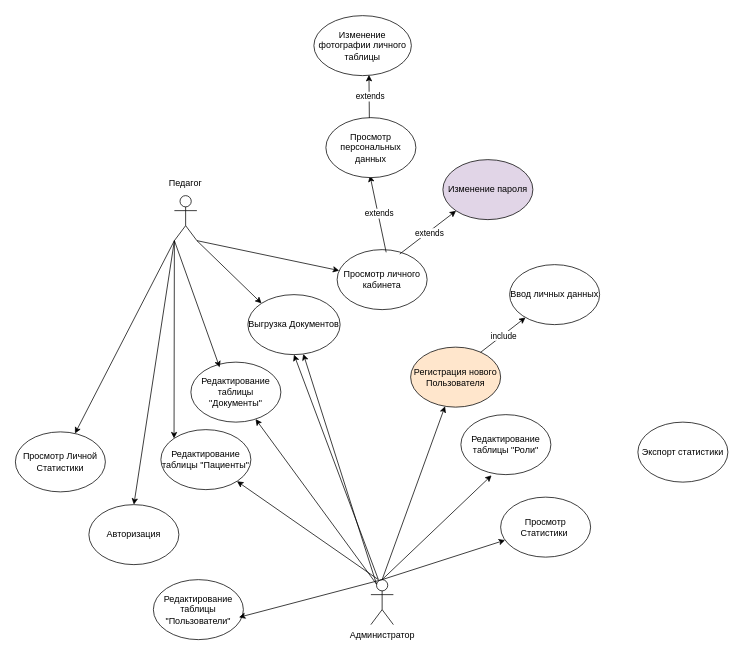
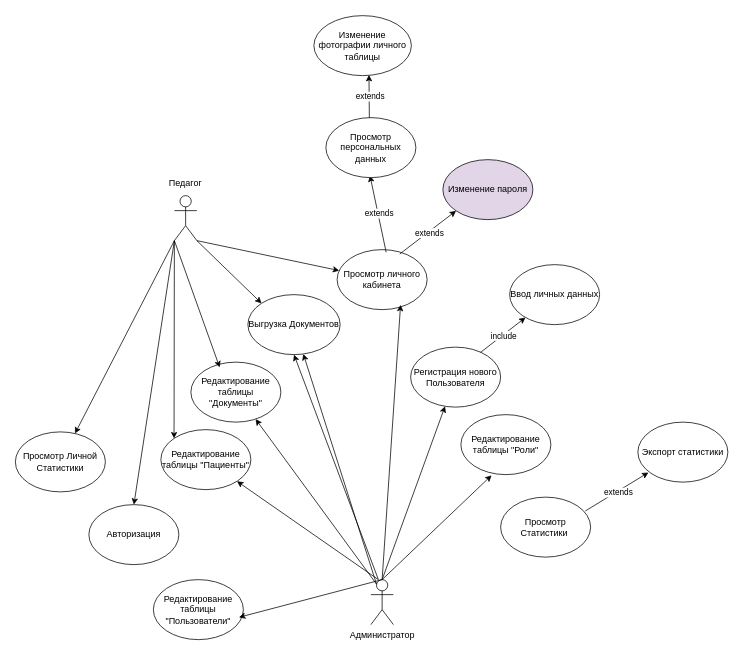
(456, 377) -> (456, 377)
none -> (614, 493)
(443, 560) -> (391, 442)
